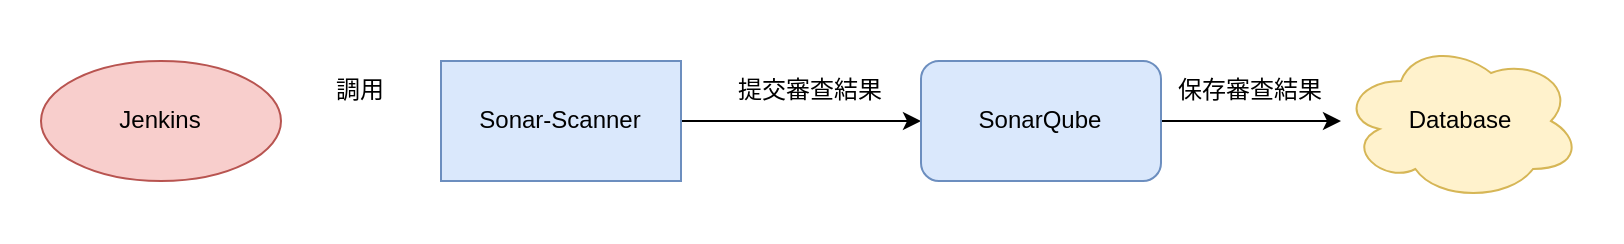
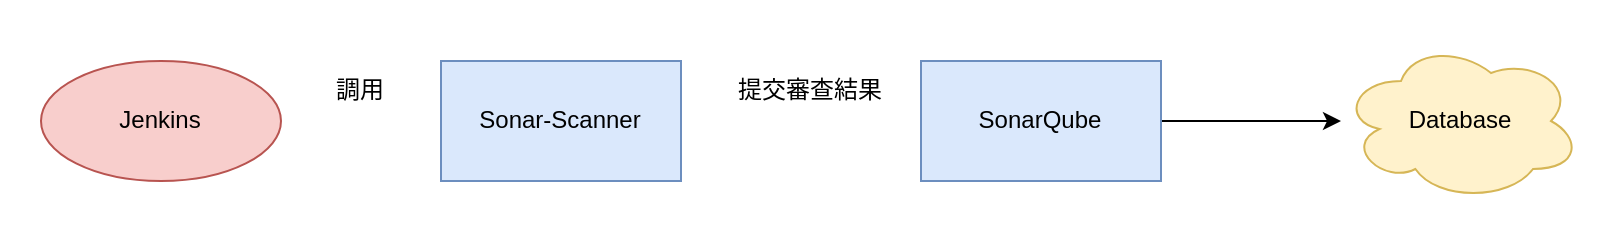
(1251, 91) -> none
(794, 121) -> none
(1041, 121) -> (1041, 121)
